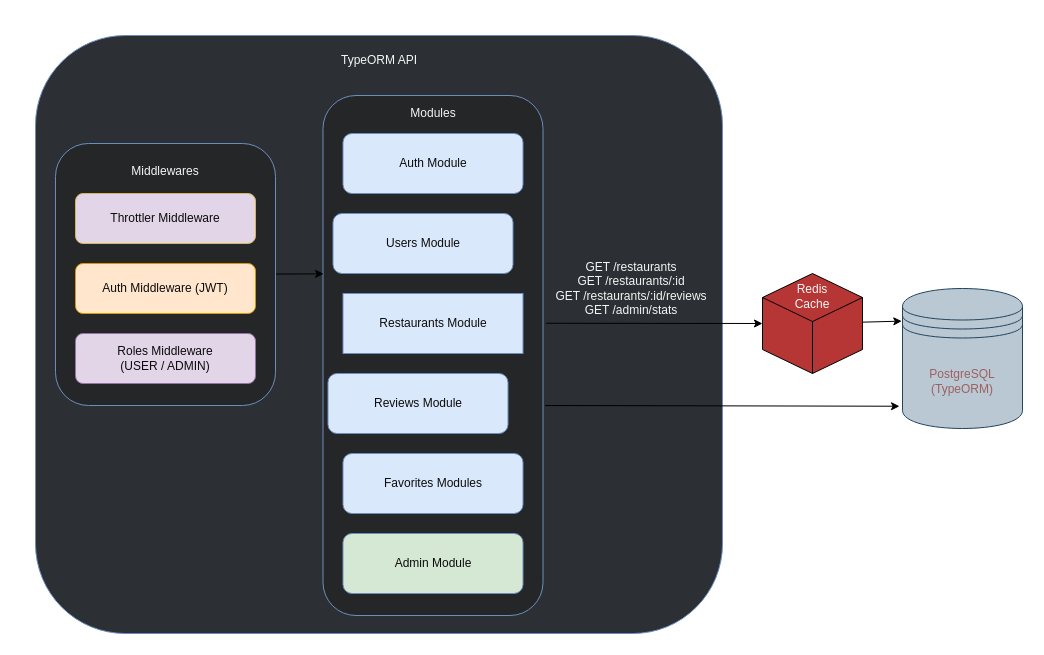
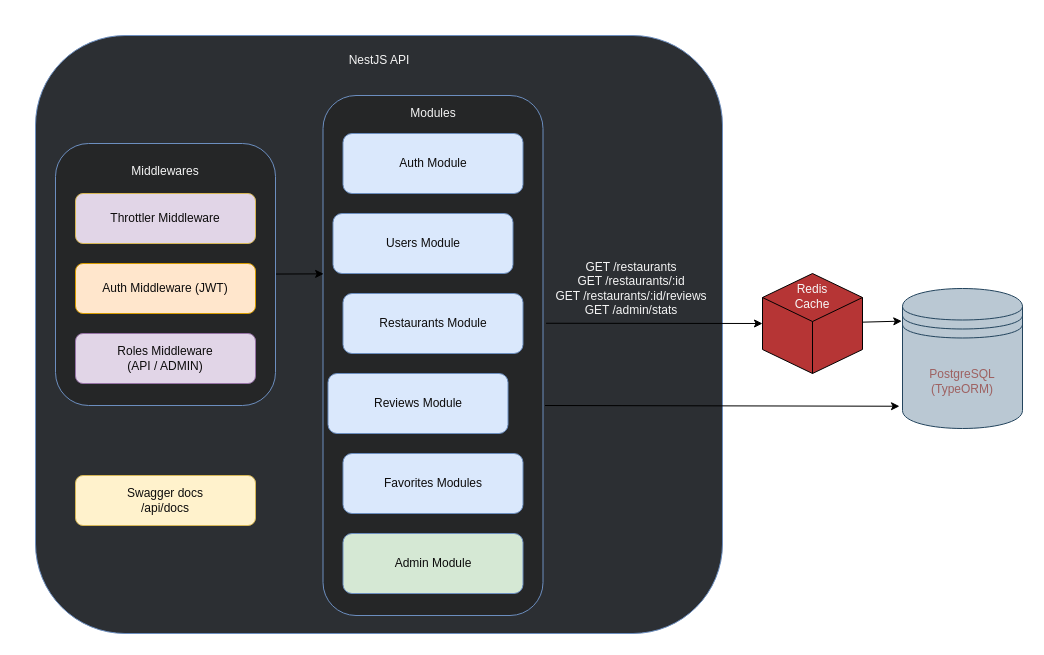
(380, 61) -> (380, 61)
(433, 324) -> (433, 324)
(166, 359) -> (166, 359)
none -> (166, 501)
